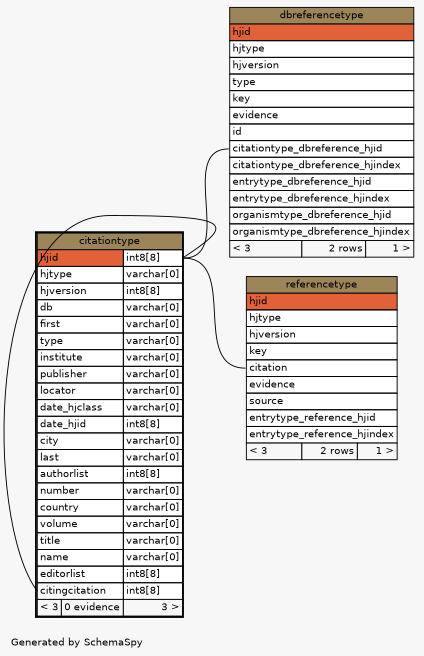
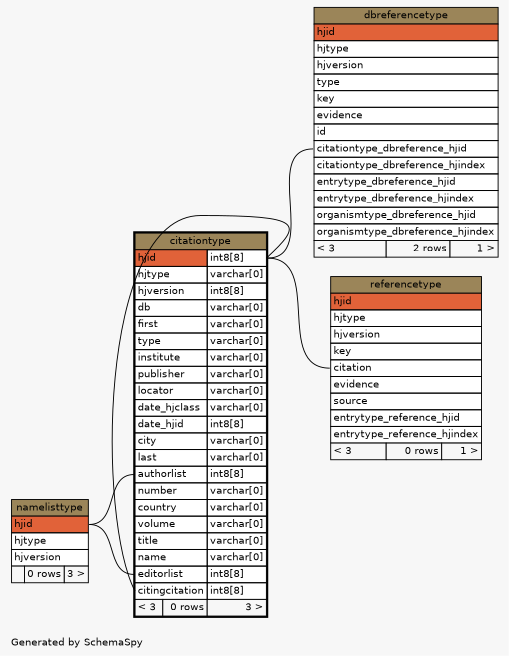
(337, 451) -> (422, 451)
none -> (49, 541)
(92, 607) -> (187, 607)
